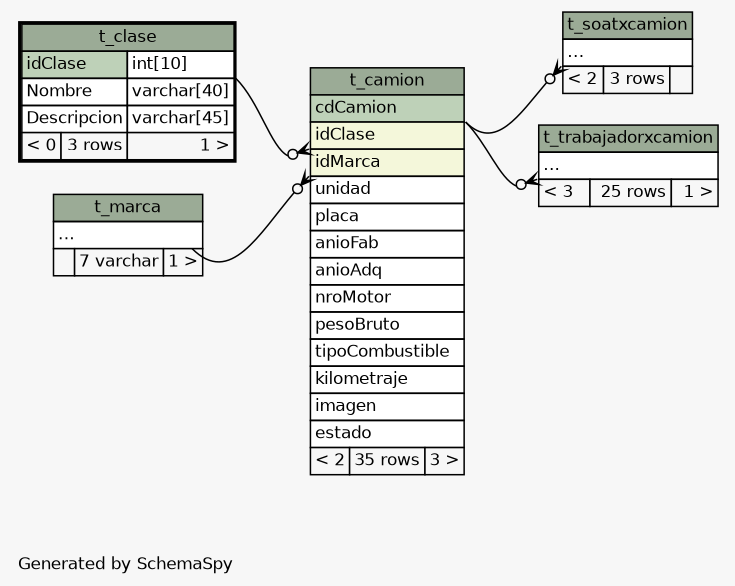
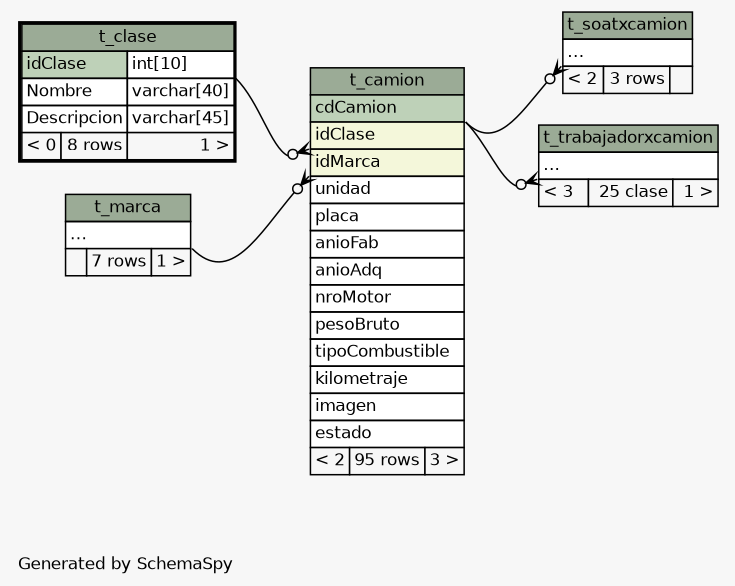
(95, 145) -> (95, 145)
(634, 192) -> (634, 192)
(119, 261) -> (119, 261)
(387, 460) -> (387, 460)
